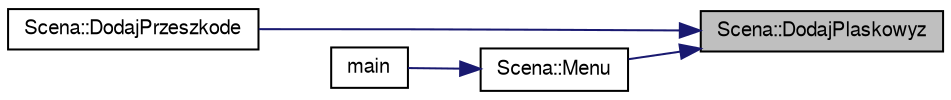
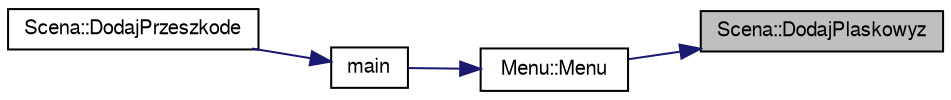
(469, 29) -> (281, 53)
(554, 70) -> (554, 70)
